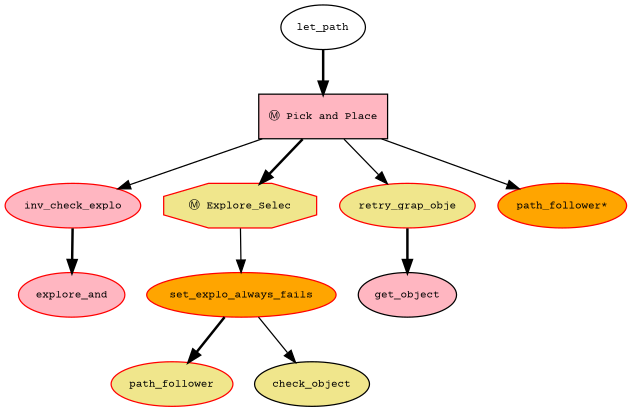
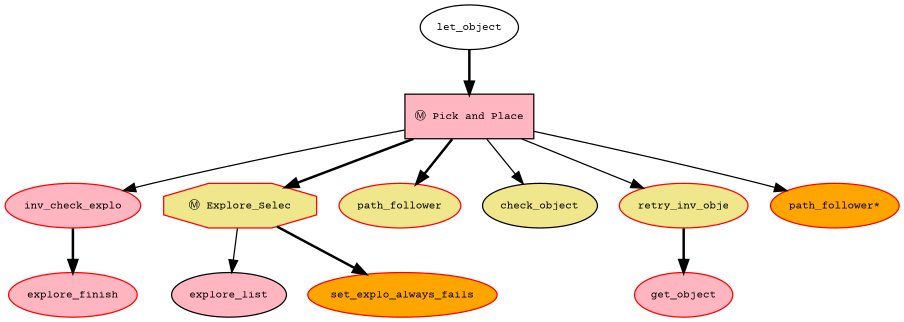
(323, 27) -> (469, 27)
(407, 206) -> (684, 206)
(241, 244) -> (316, 247)
(72, 295) -> (73, 295)
none -> (229, 295)
(407, 295) -> (684, 295)
(211, 335) -> (438, 157)
(273, 335) -> (501, 157)
